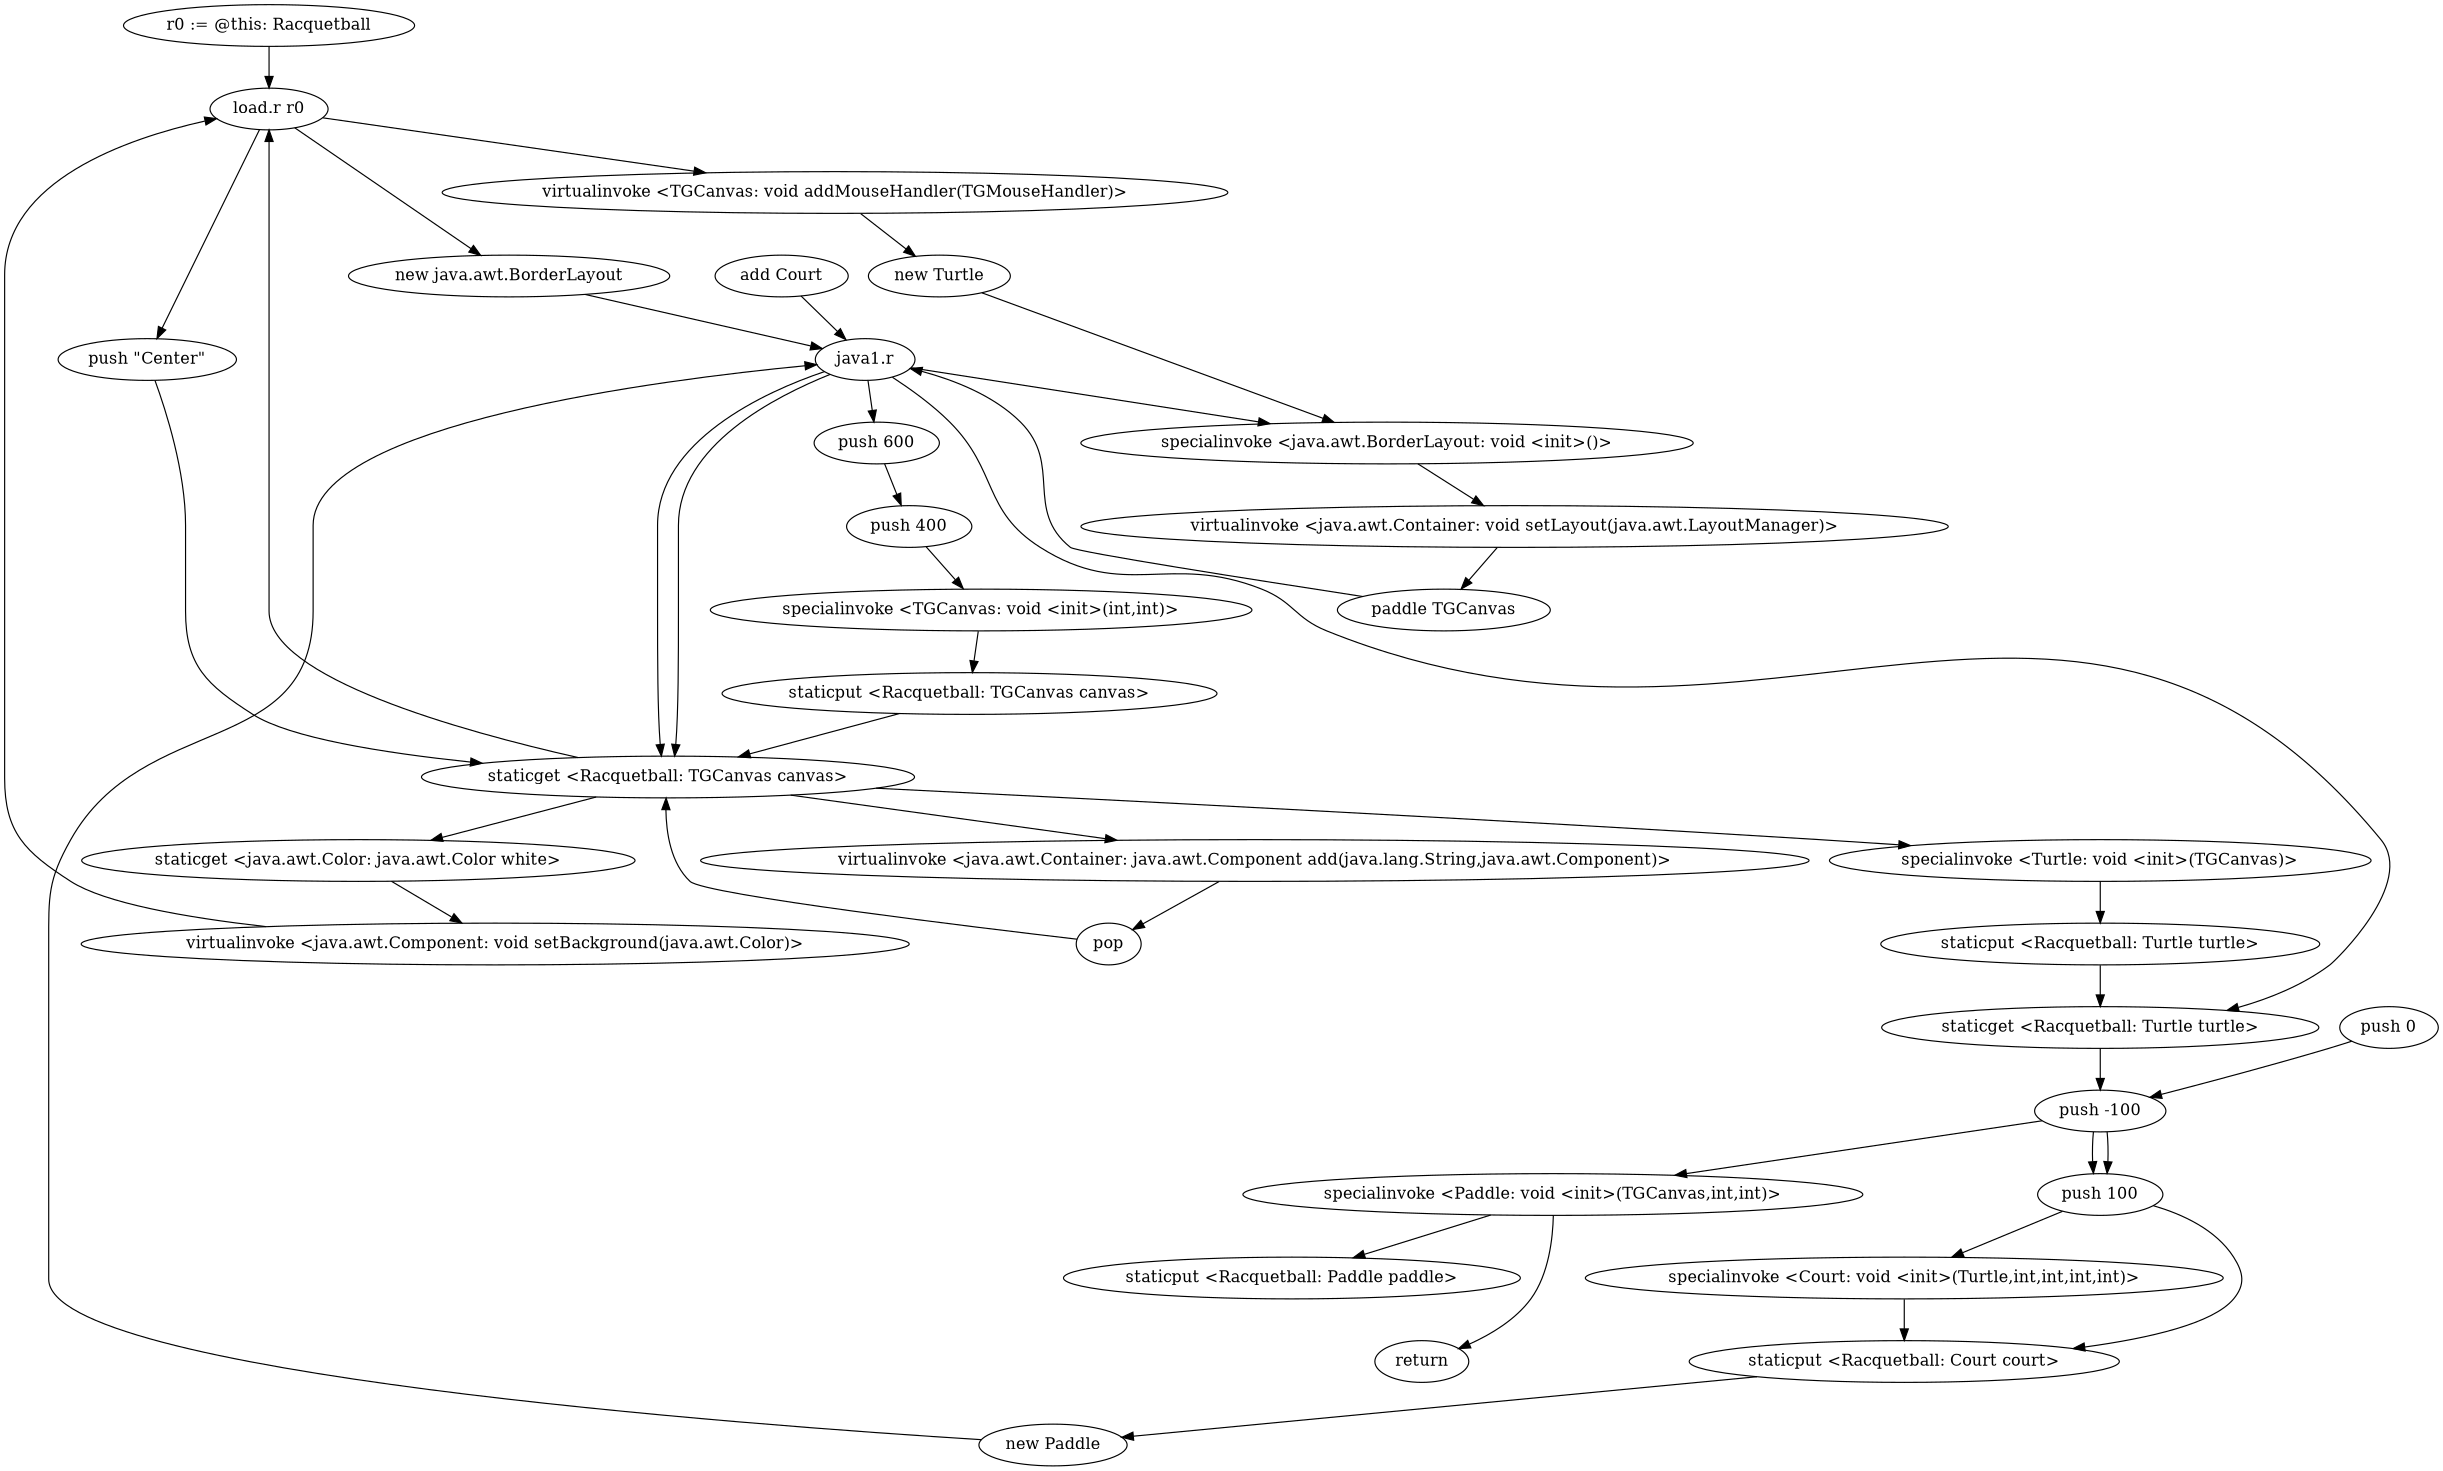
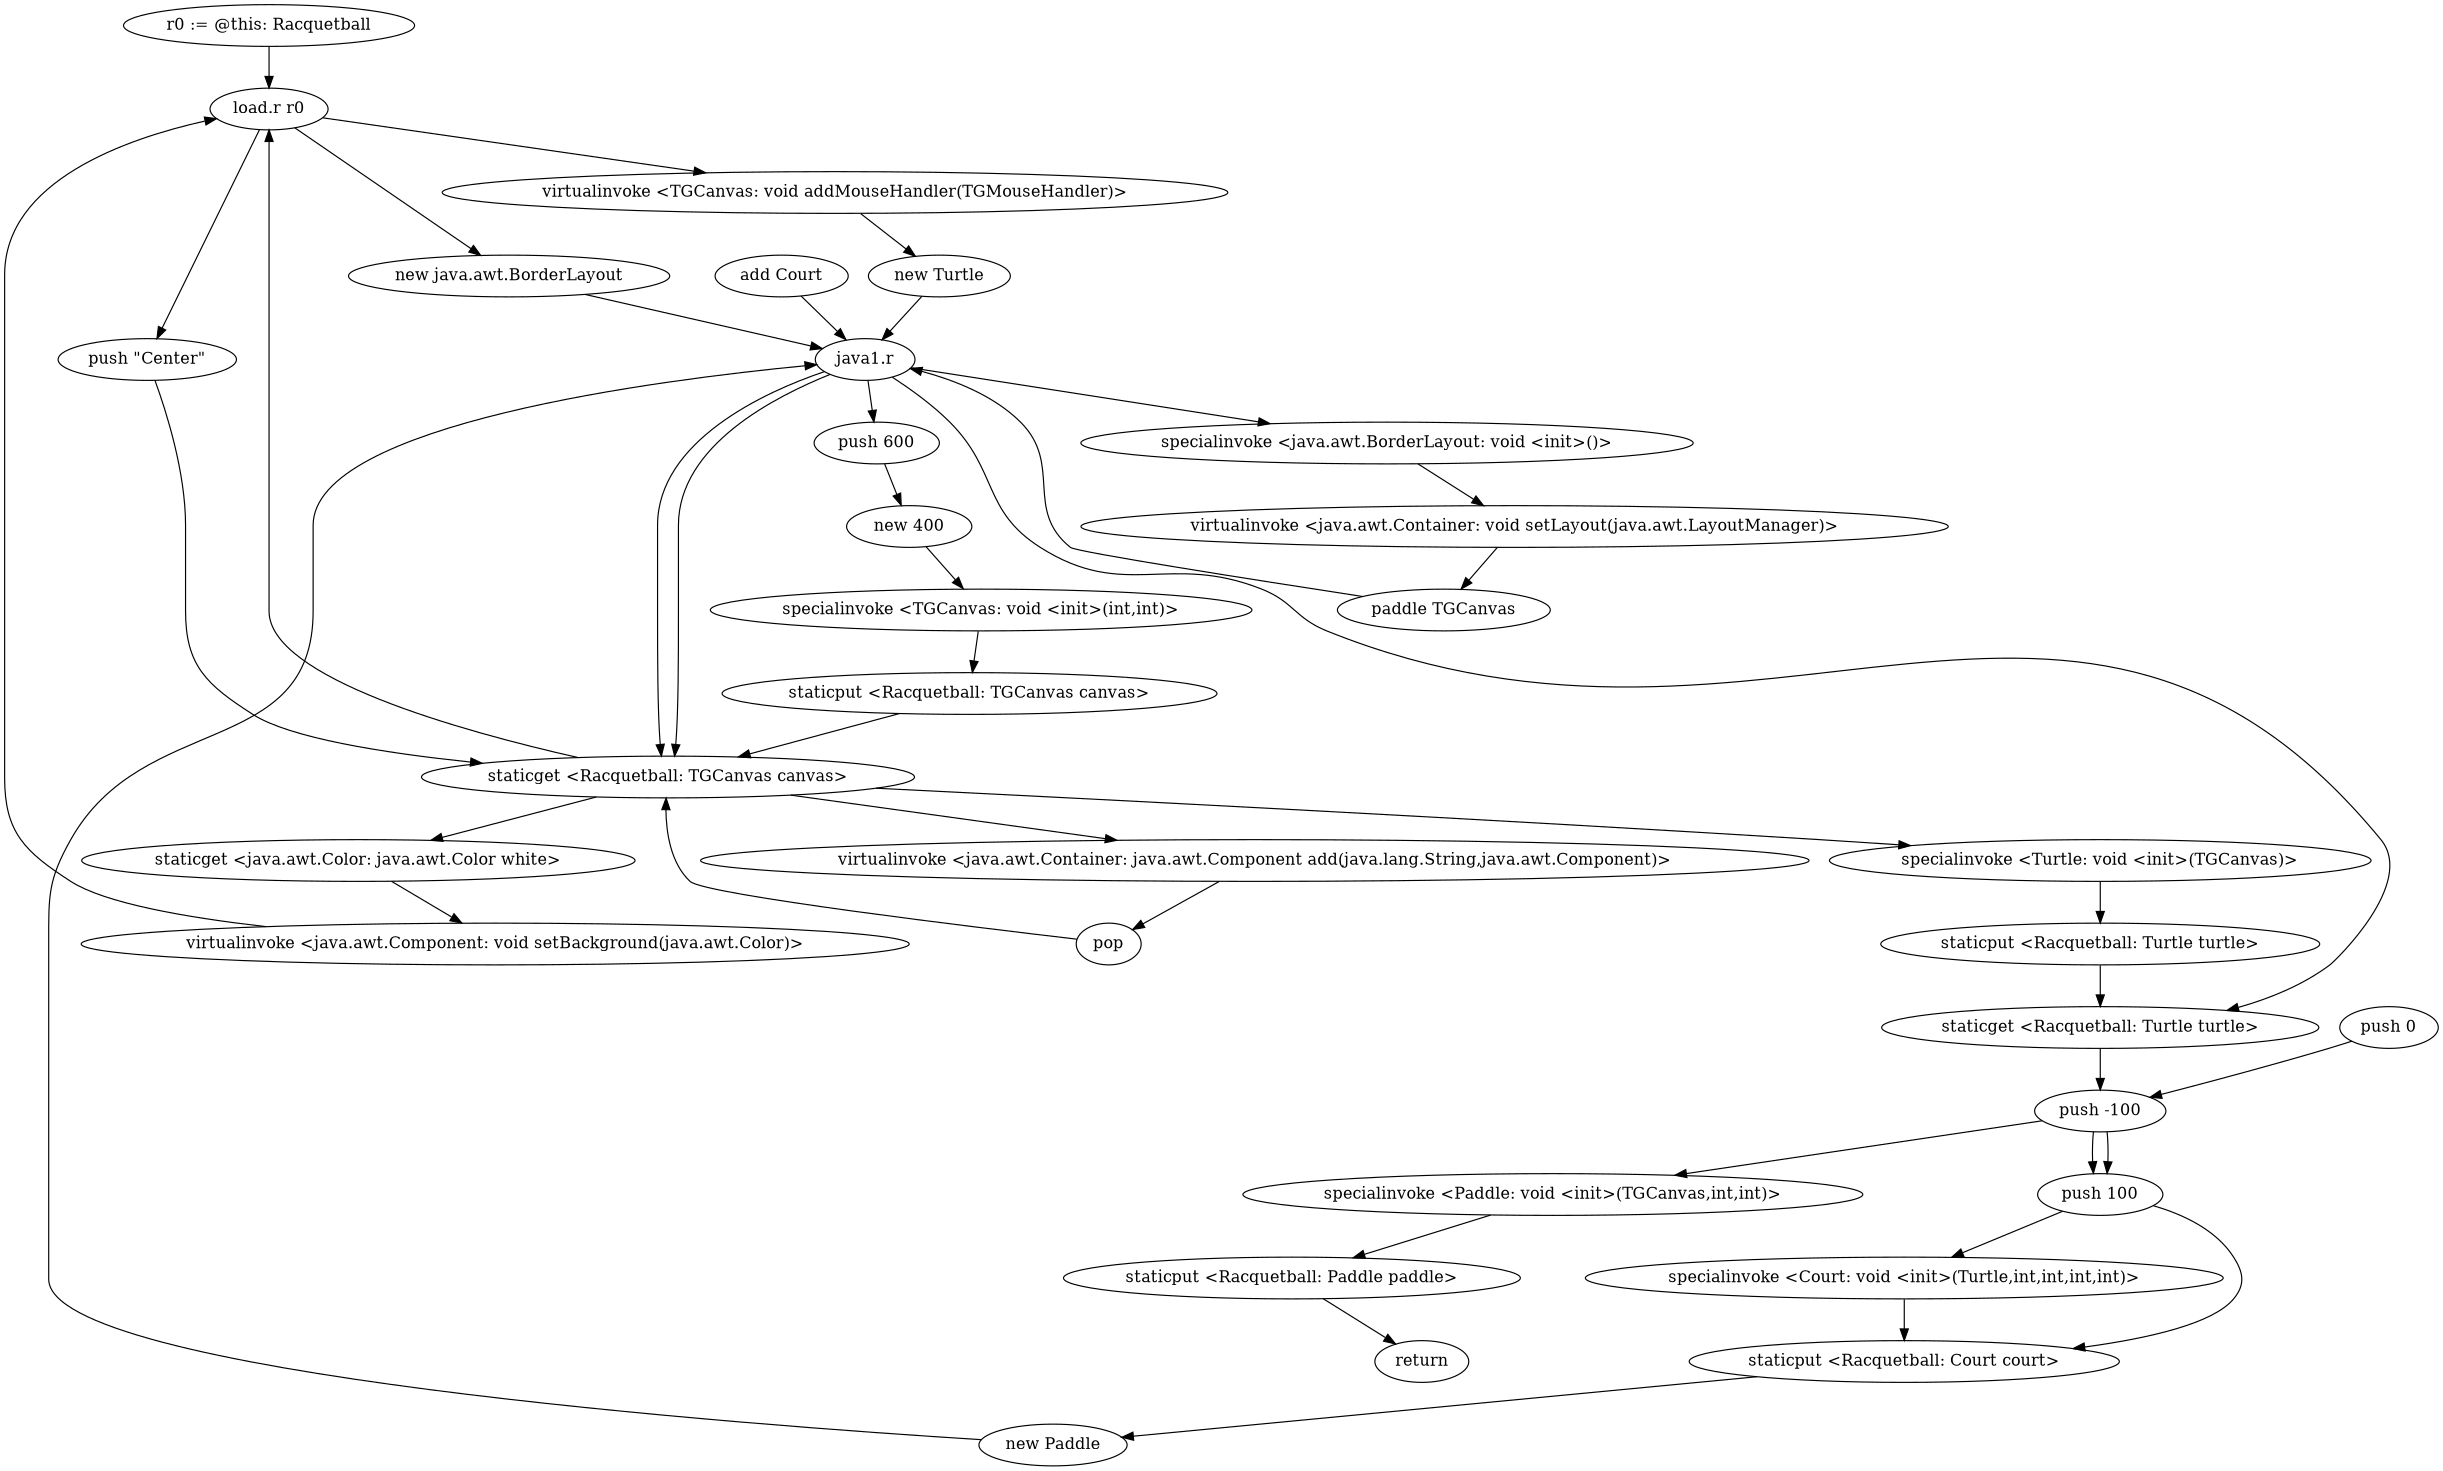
(1153, 356) -> (906, 314)
(909, 527) -> (909, 527)
(1534, 1294) -> (1354, 1318)
